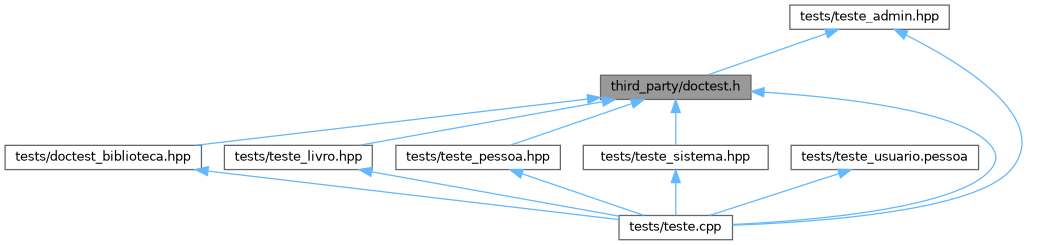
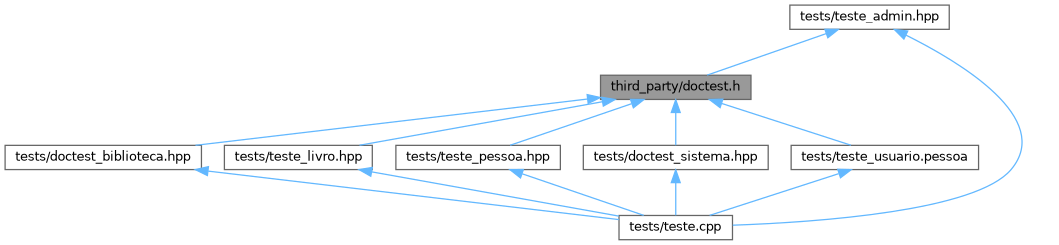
(676, 157) -> (676, 157)
(989, 171) -> (786, 124)
